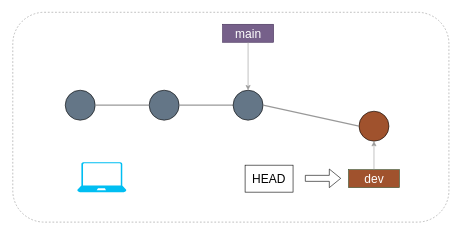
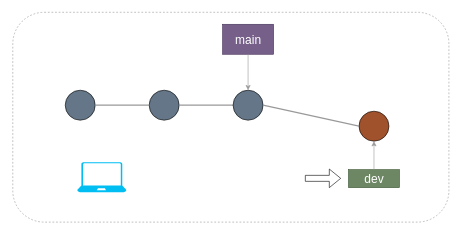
(248, 33) -> (248, 39)
(269, 179) -> none
(374, 179) -> (374, 179)
